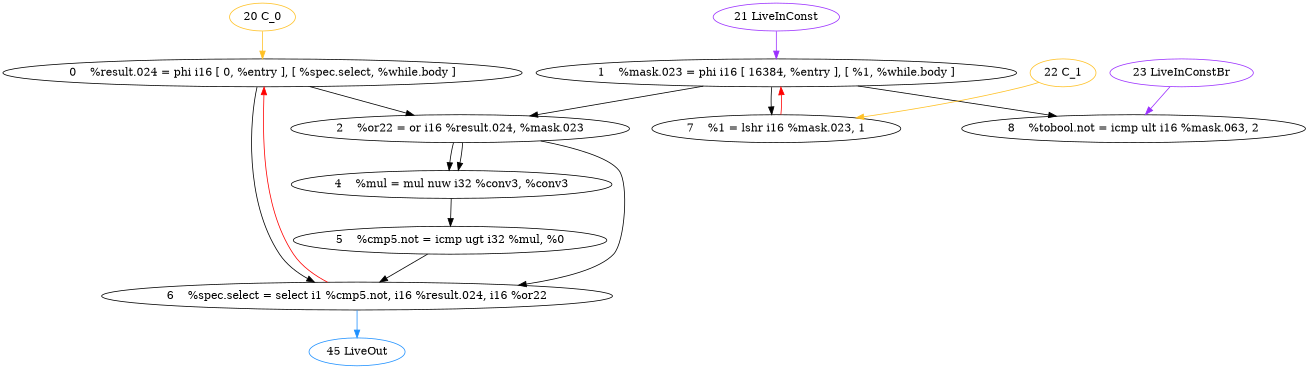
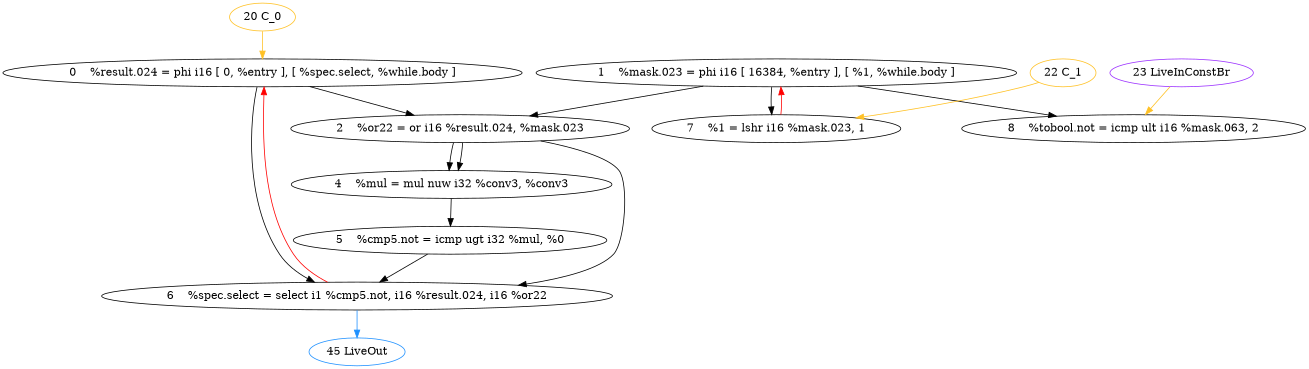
(776, 17) -> none
(1160, 98) -> (1160, 98)
